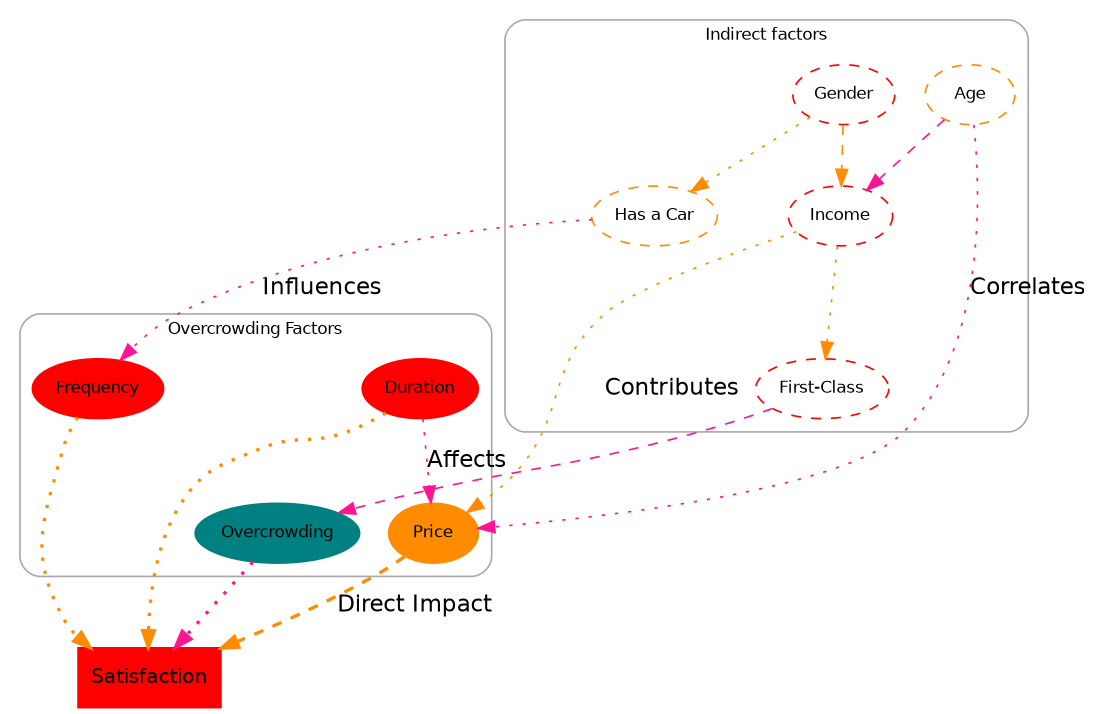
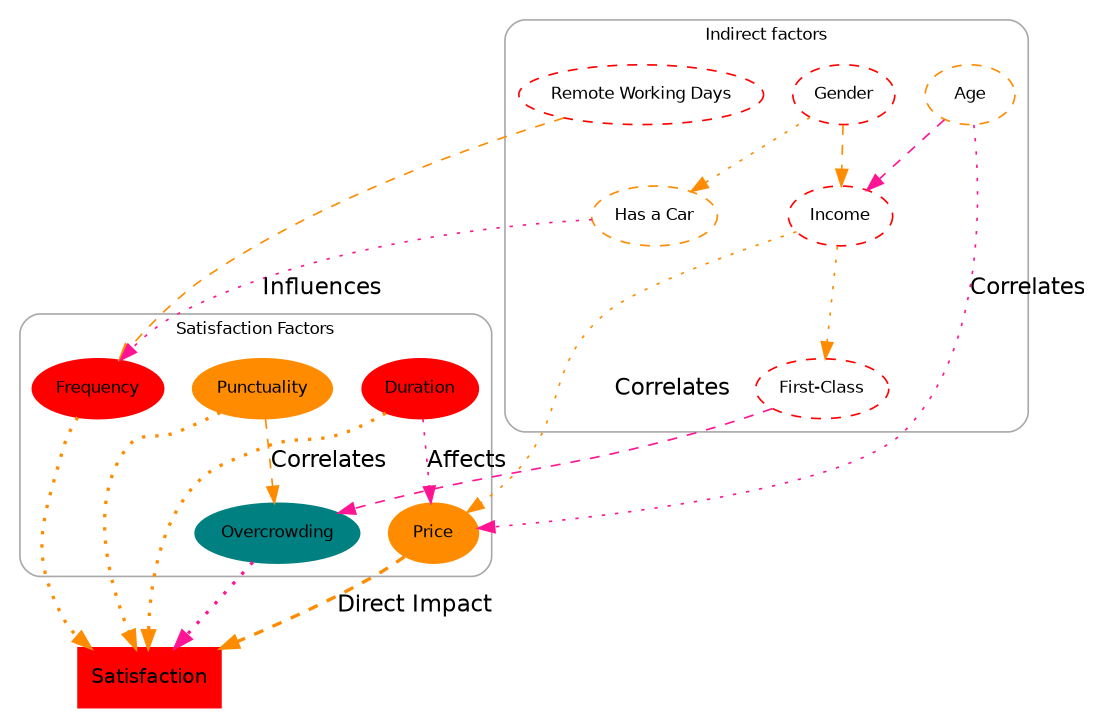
none -> (641, 95)
(256, 330) -> (256, 330)
none -> (262, 389)
(673, 389) -> (673, 389)
